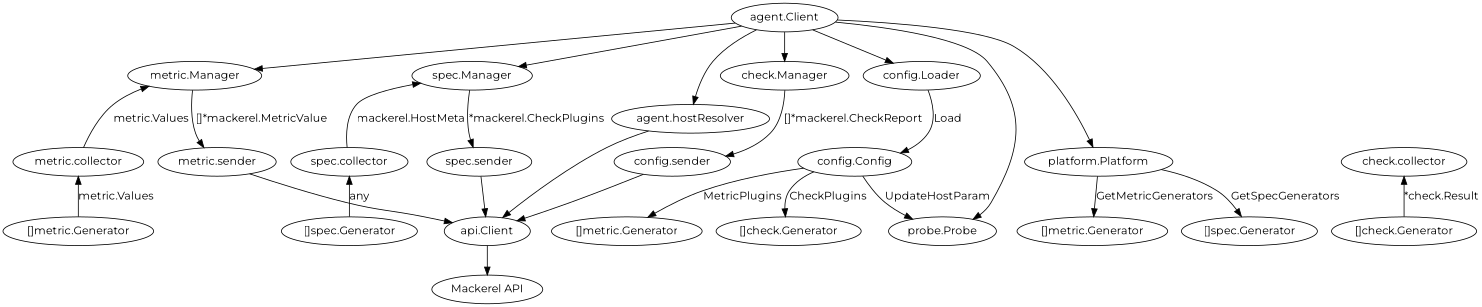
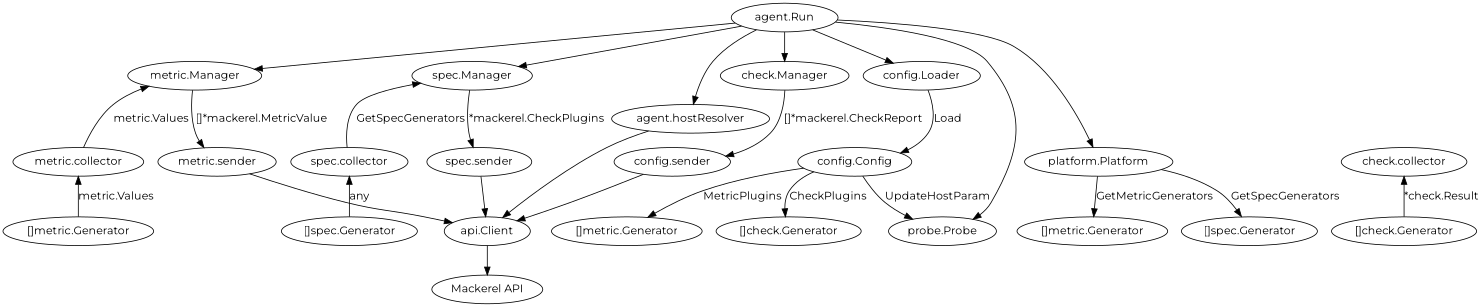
(785, 18) -> (785, 18)
(411, 119) -> (411, 119)
